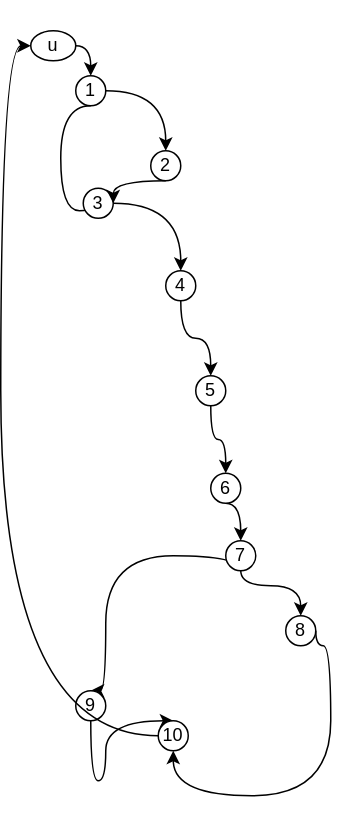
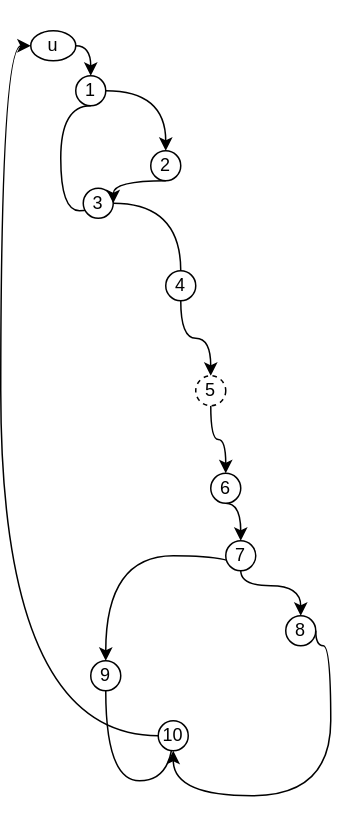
(171, 225) -> (170, 229)
(211, 391) -> (211, 391)
(91, 706) -> (106, 676)
